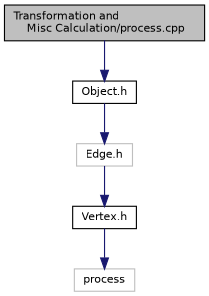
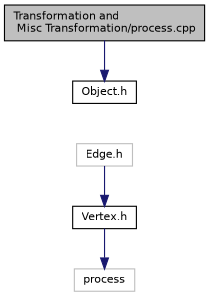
(105, 23) -> (105, 23)
(105, 118) -> none
